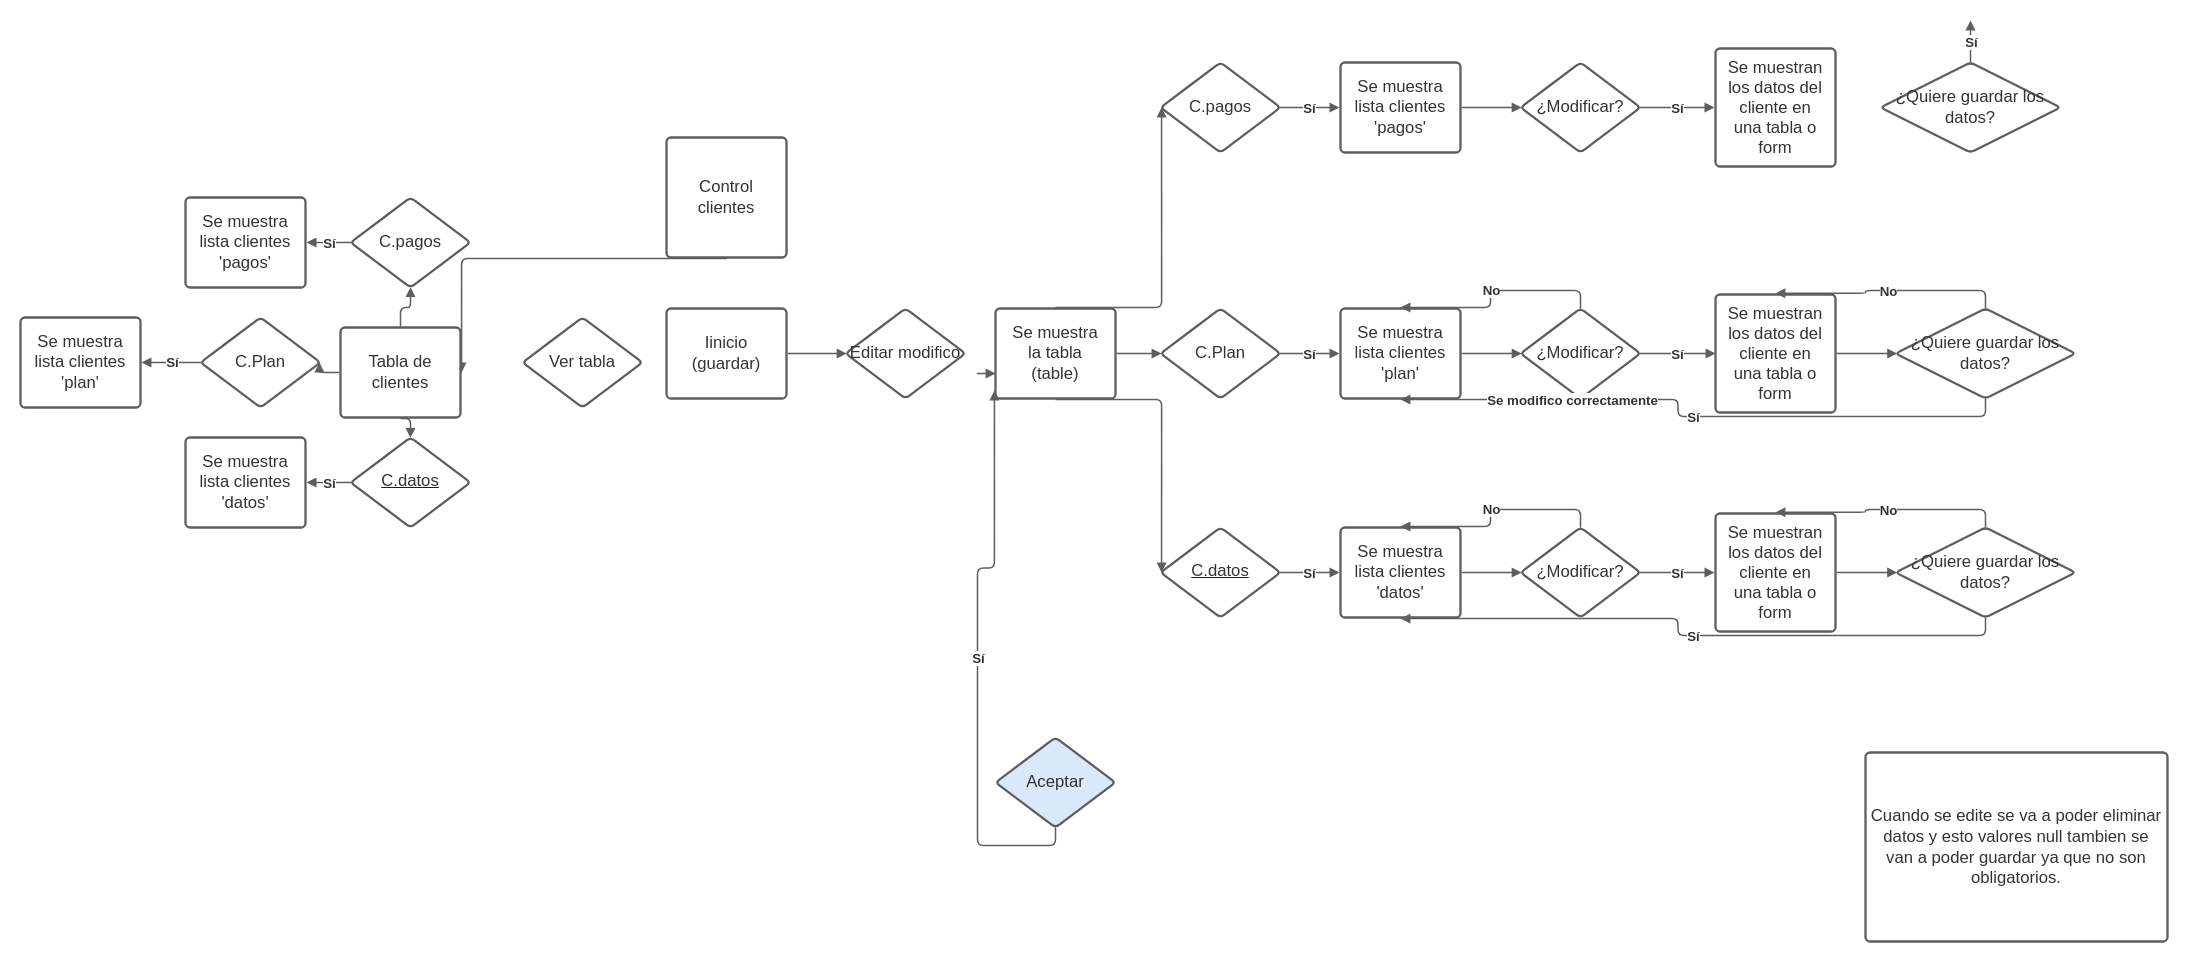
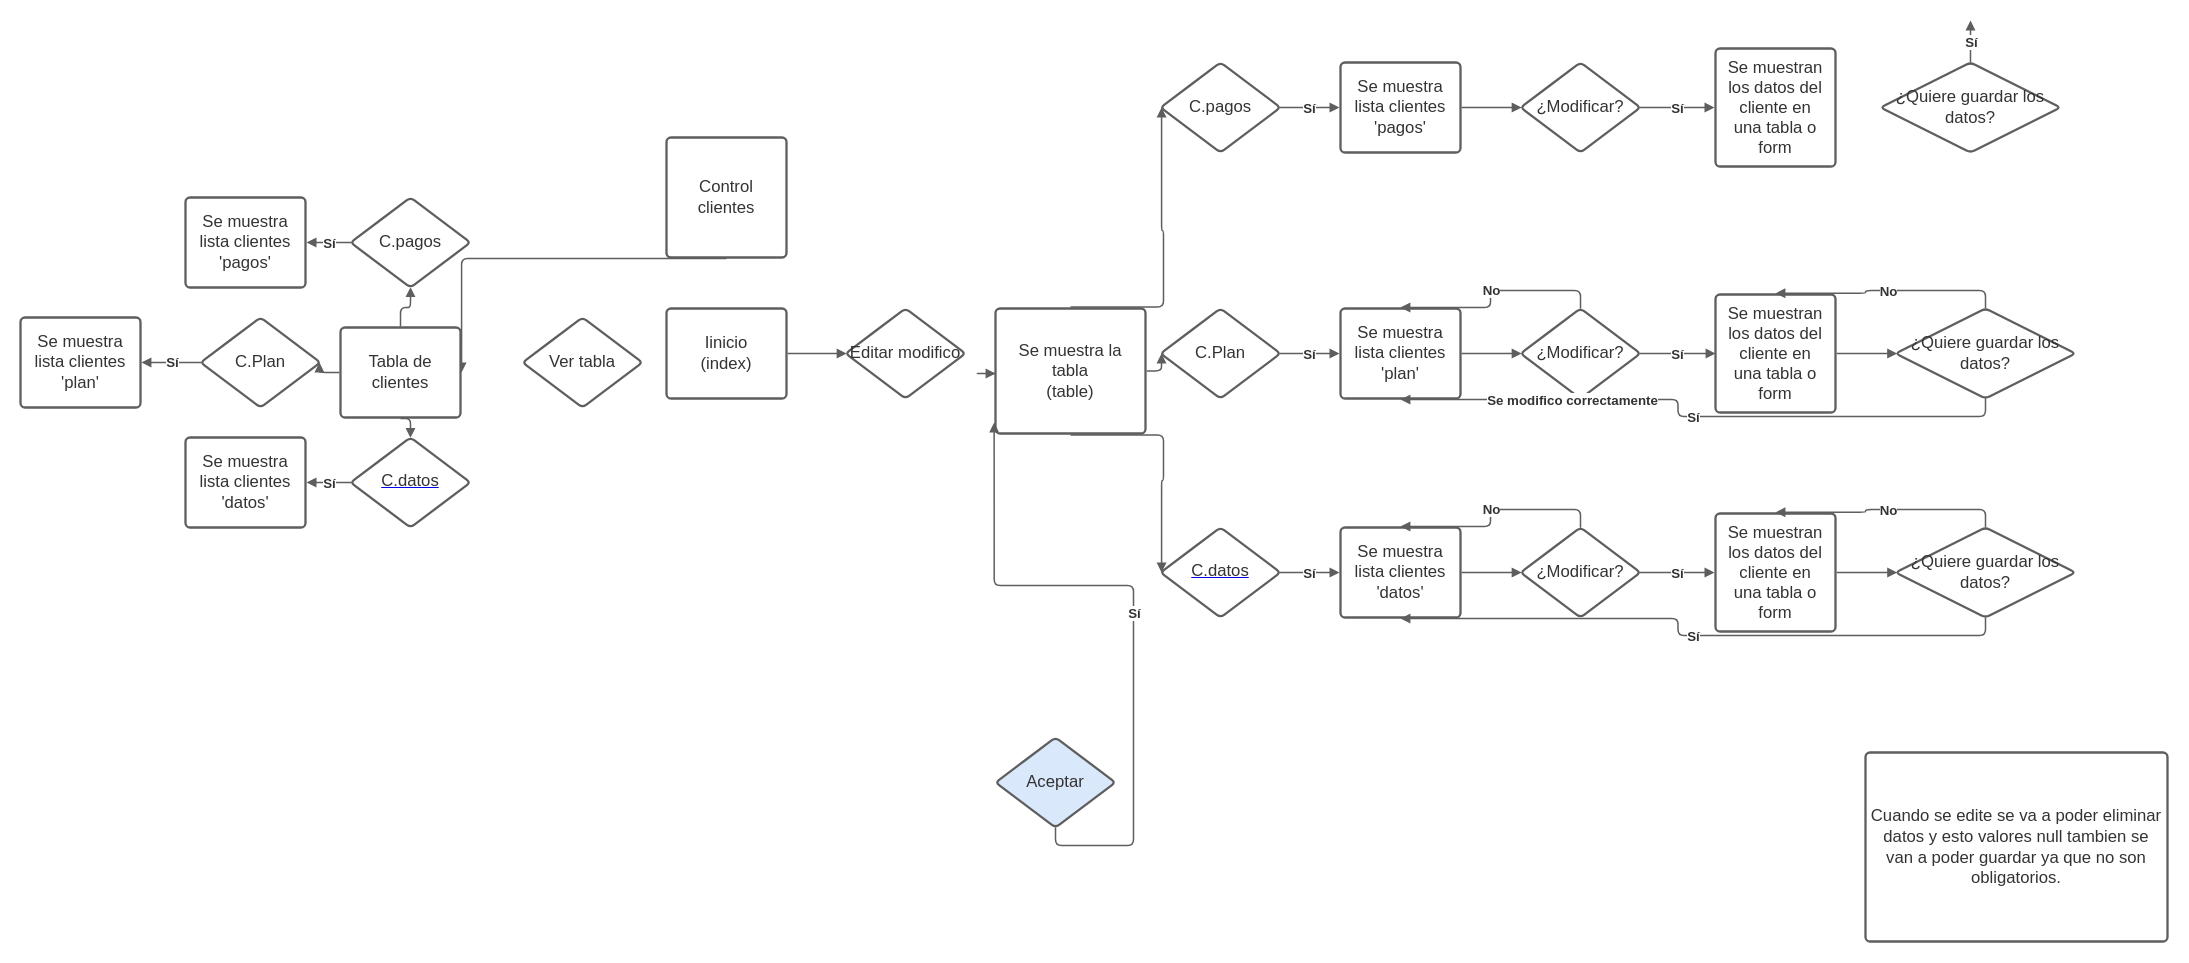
(727, 354) -> (727, 354)
(1056, 354) -> (1071, 371)
